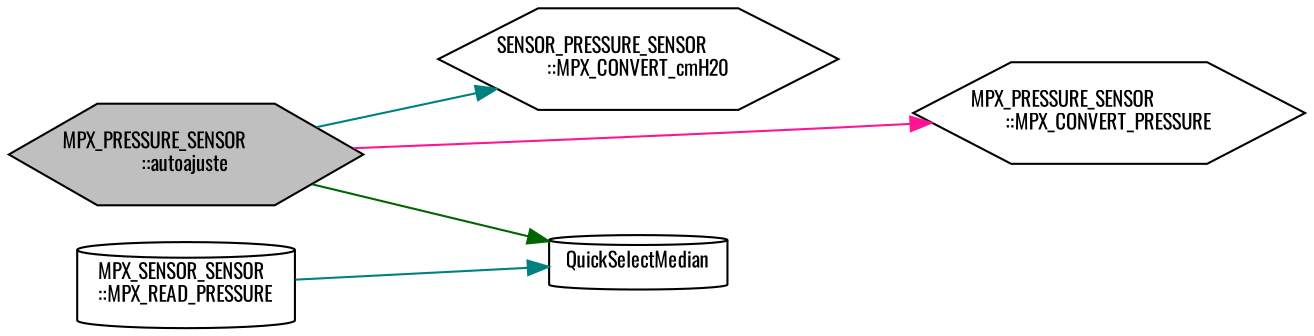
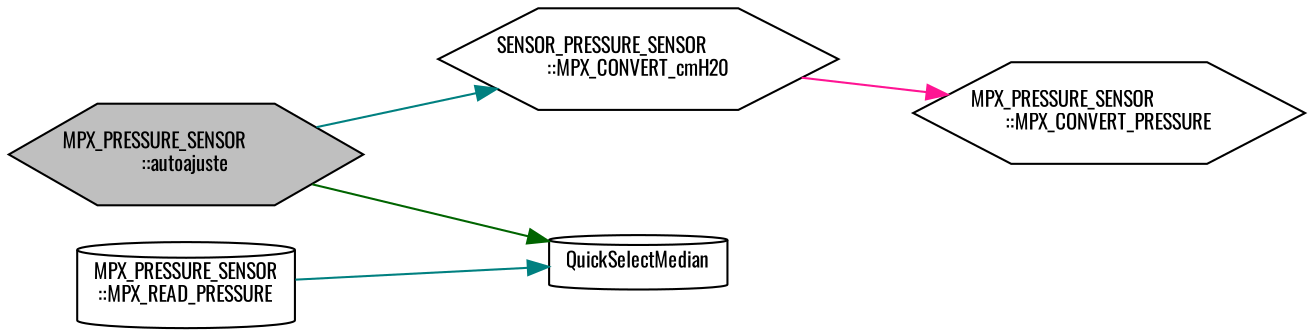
(632, 137) -> (864, 85)
(186, 285) -> (186, 285)
